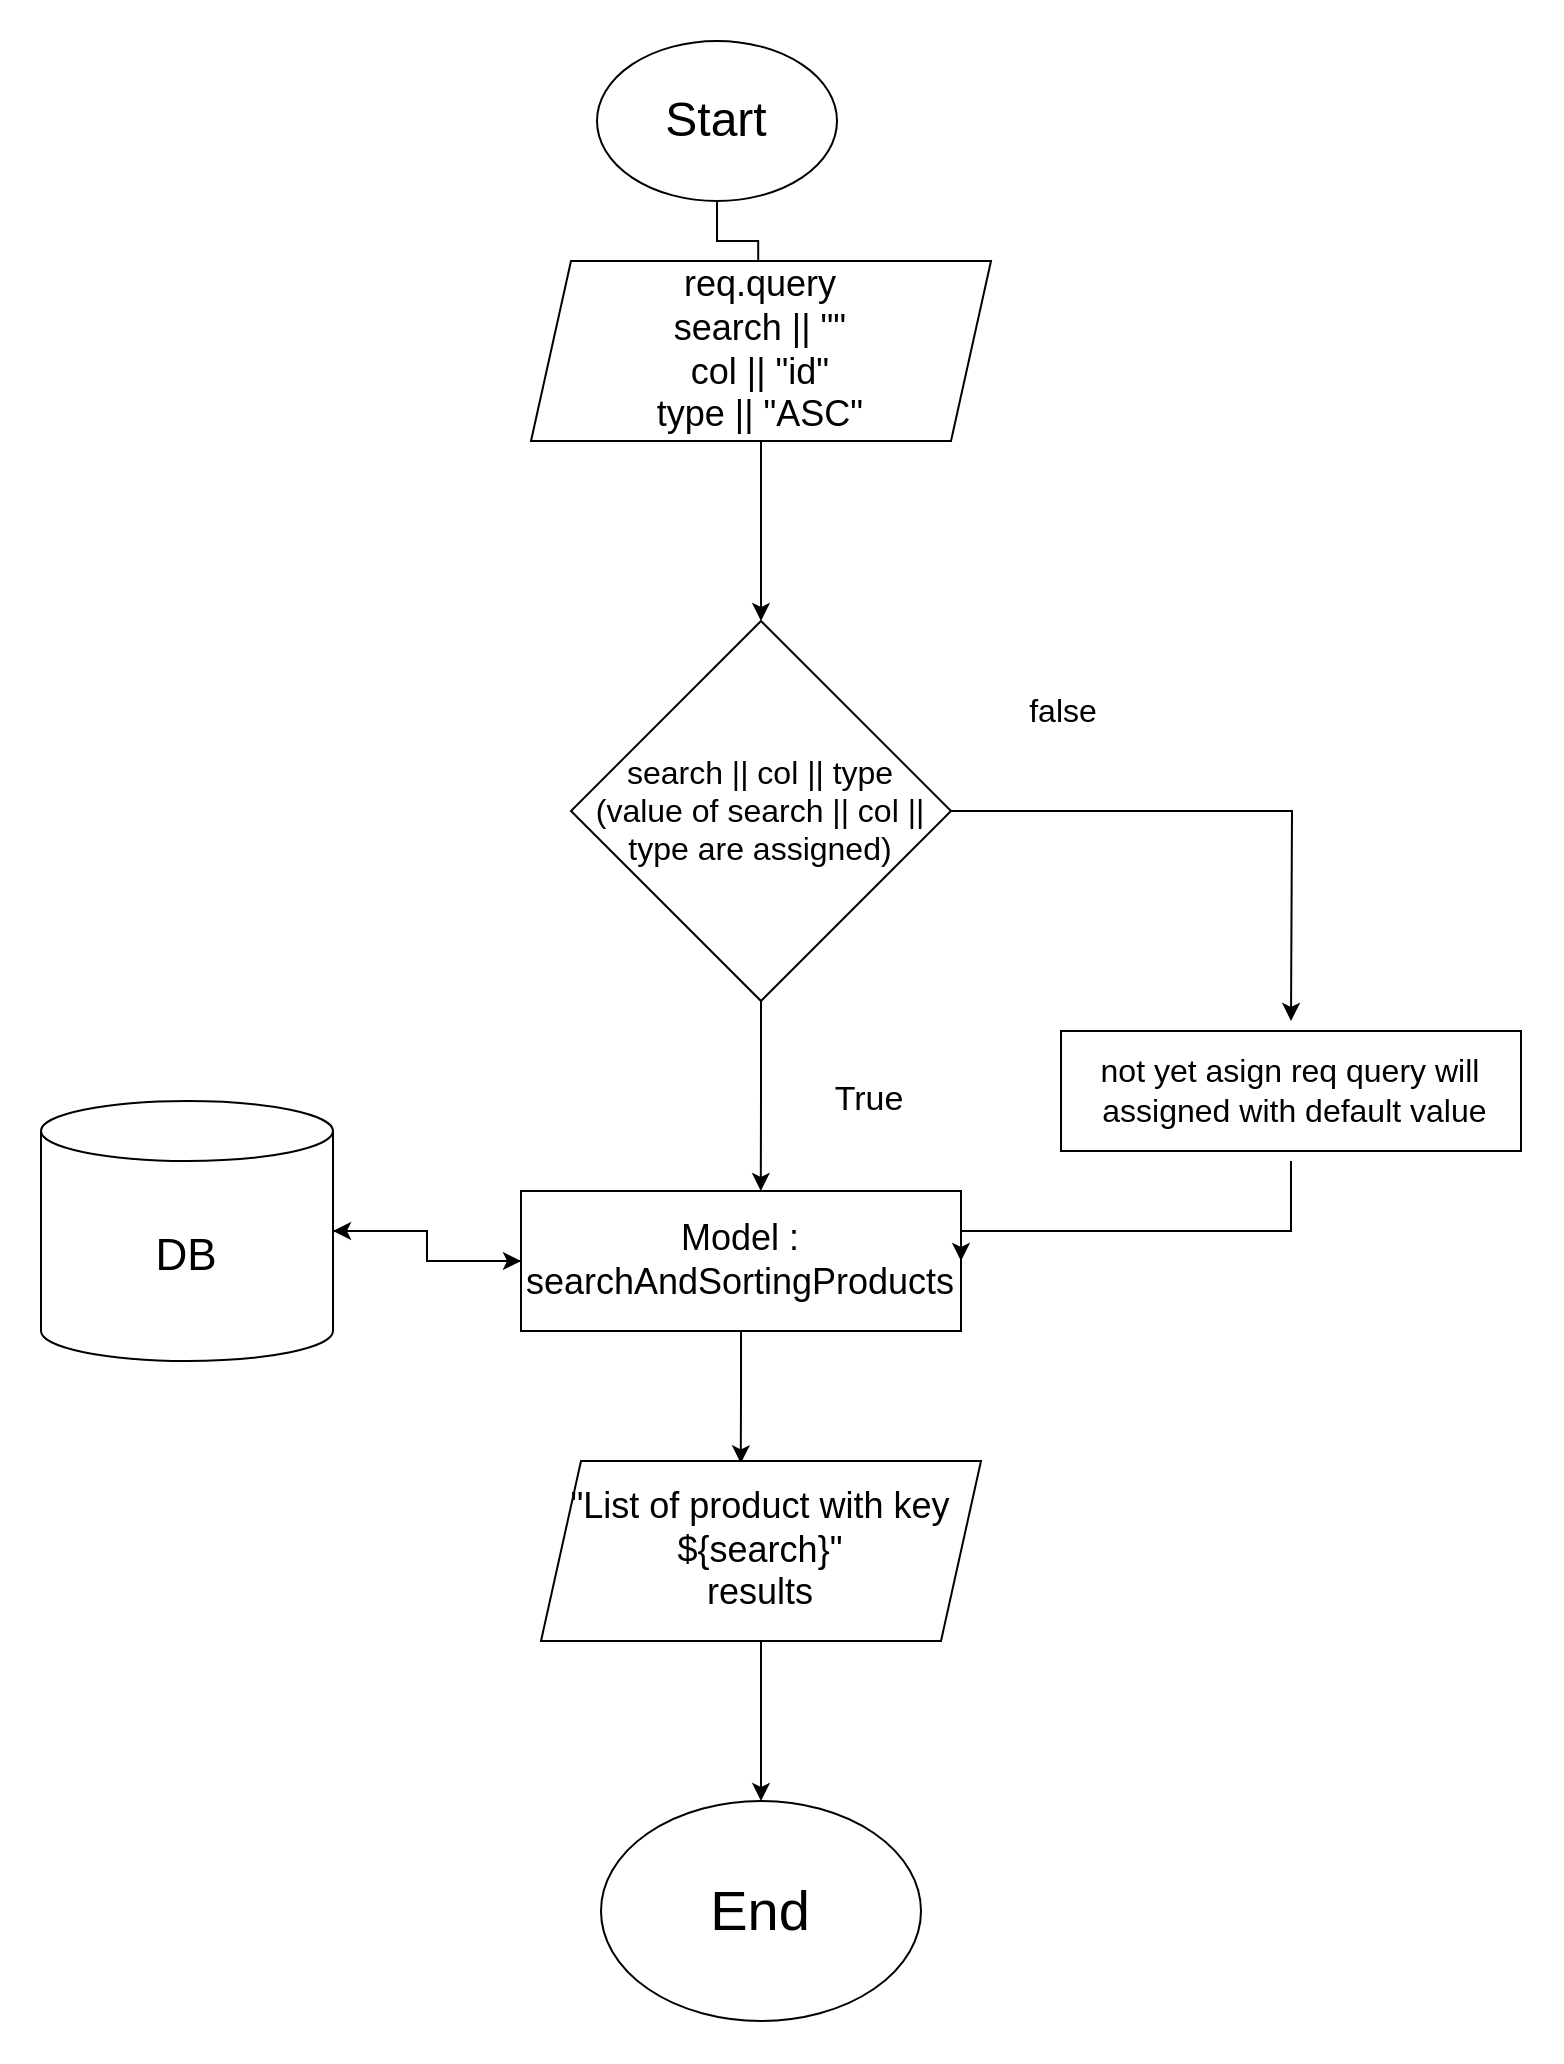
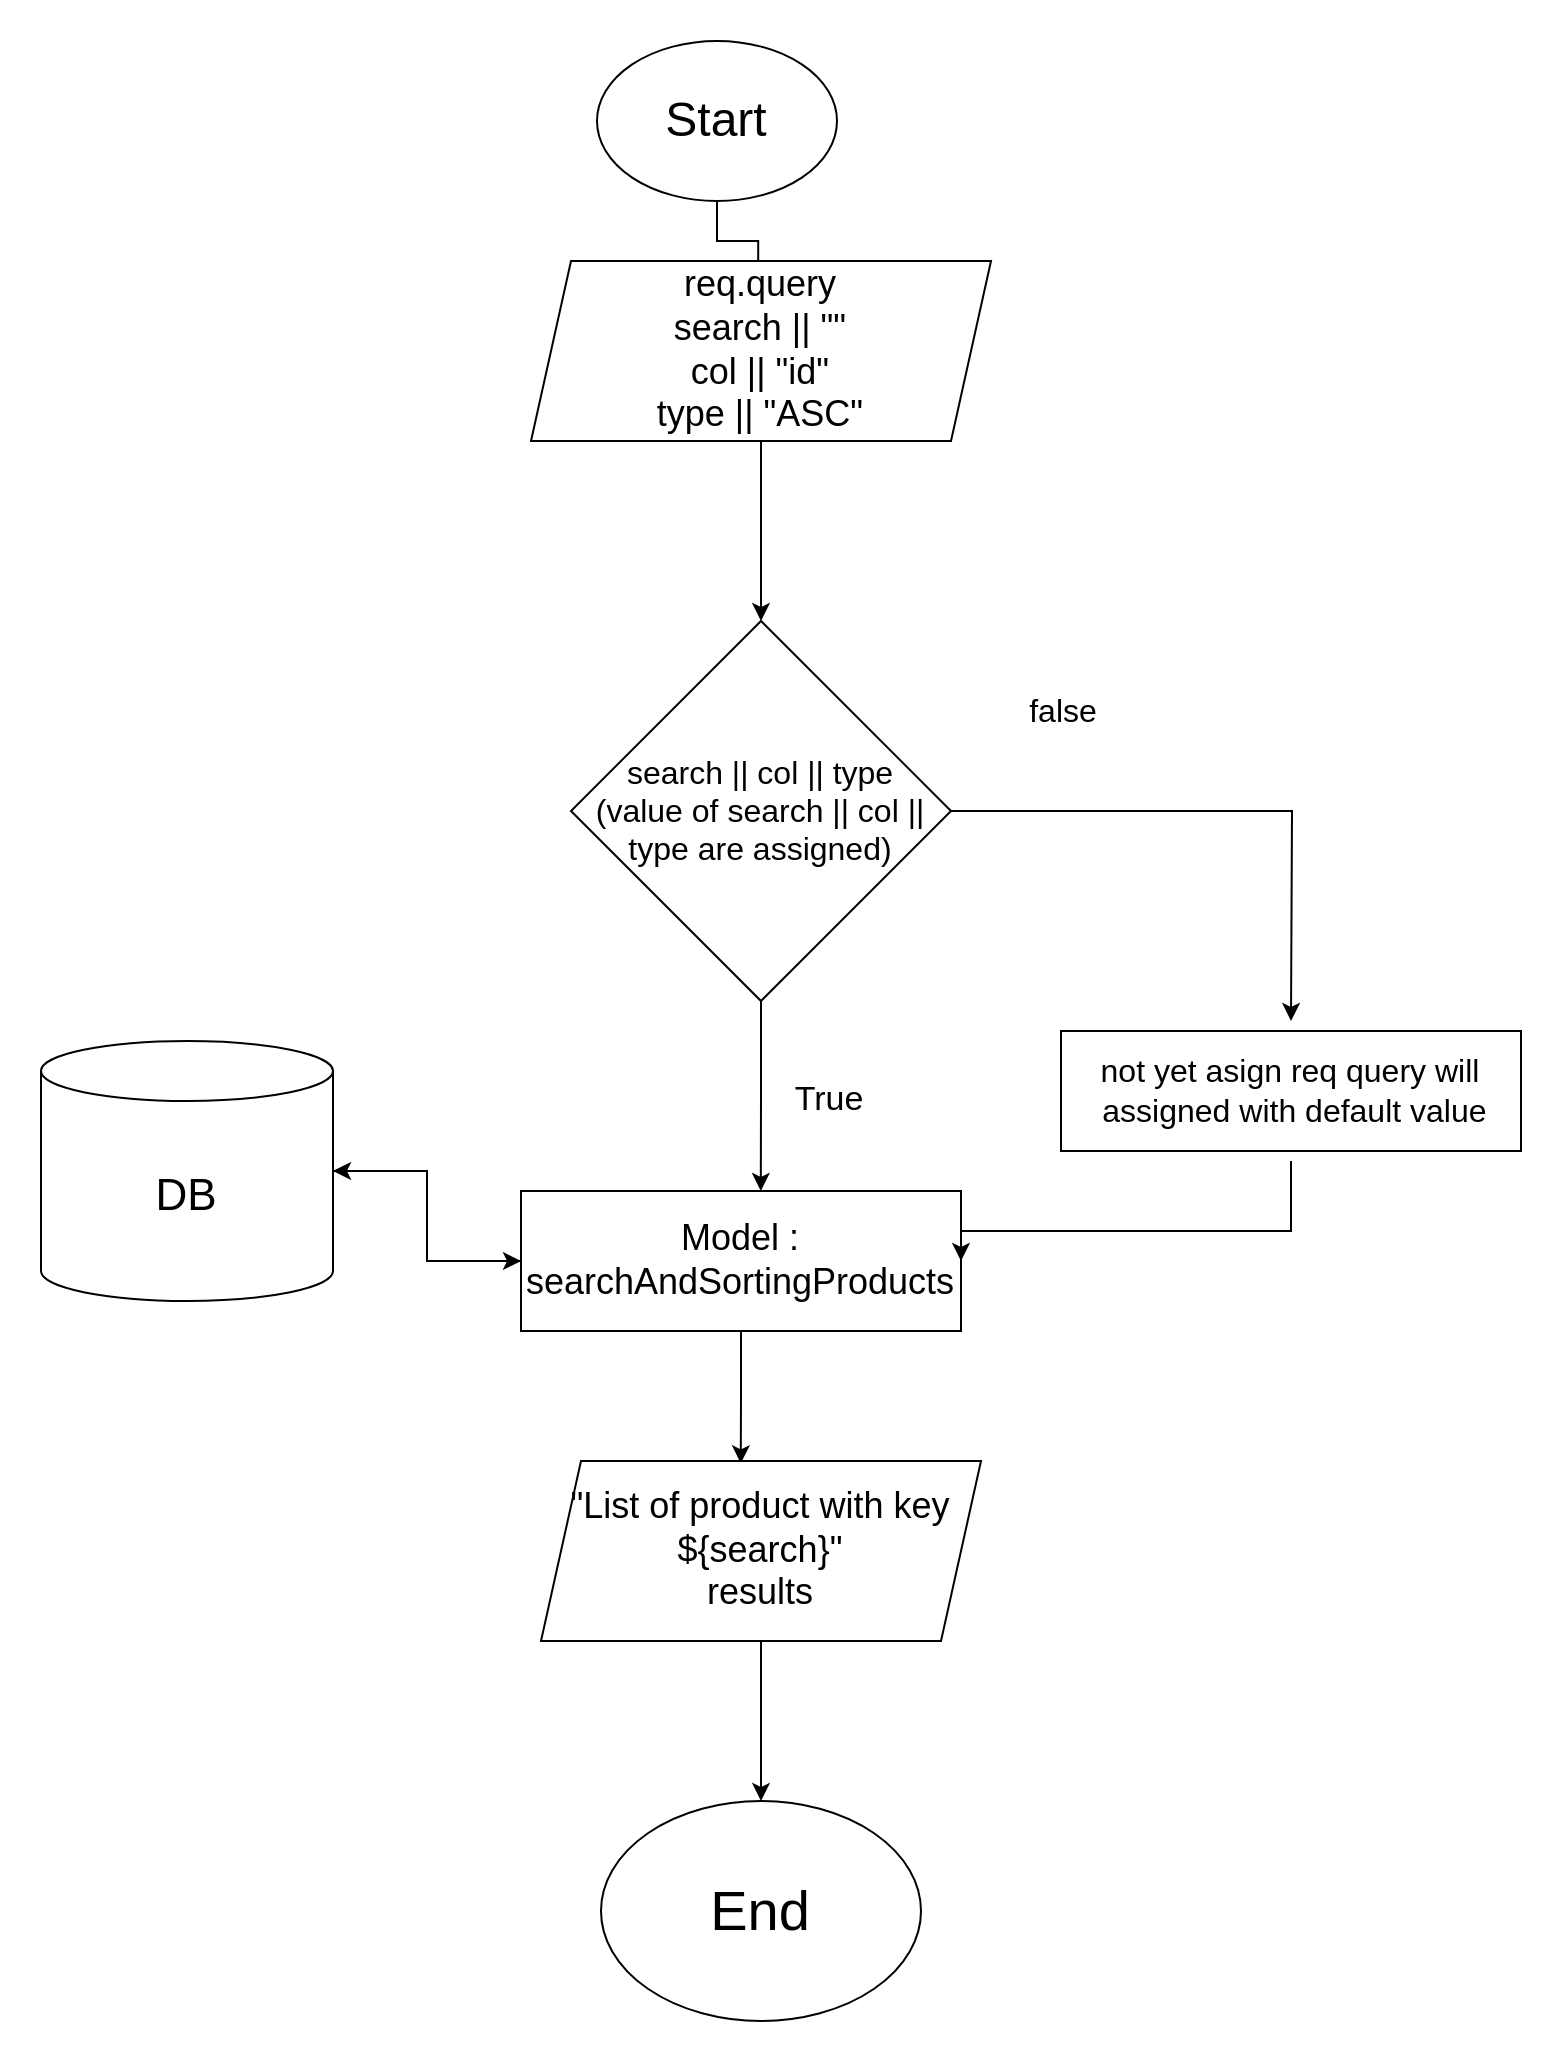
(869, 1101) -> (829, 1101)
(187, 1231) -> (187, 1171)
